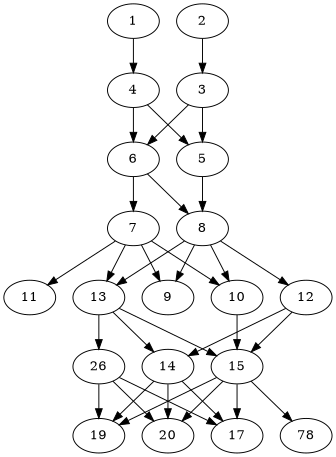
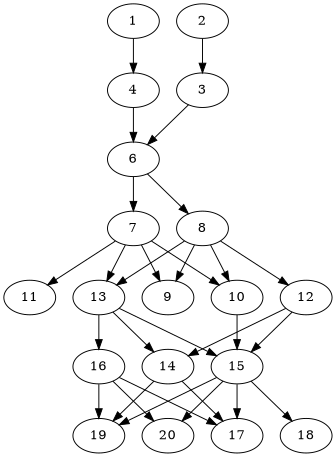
(203, 159) -> none
(99, 367) -> (99, 367)
(168, 395) -> none
(306, 436) -> (306, 436)
